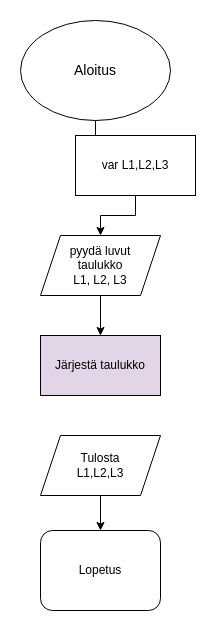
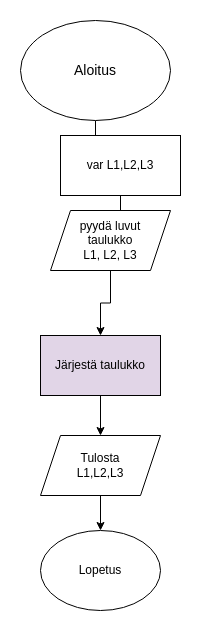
(136, 166) -> (121, 166)
(101, 266) -> (111, 241)
none -> (101, 412)
(101, 571) -> (101, 571)
